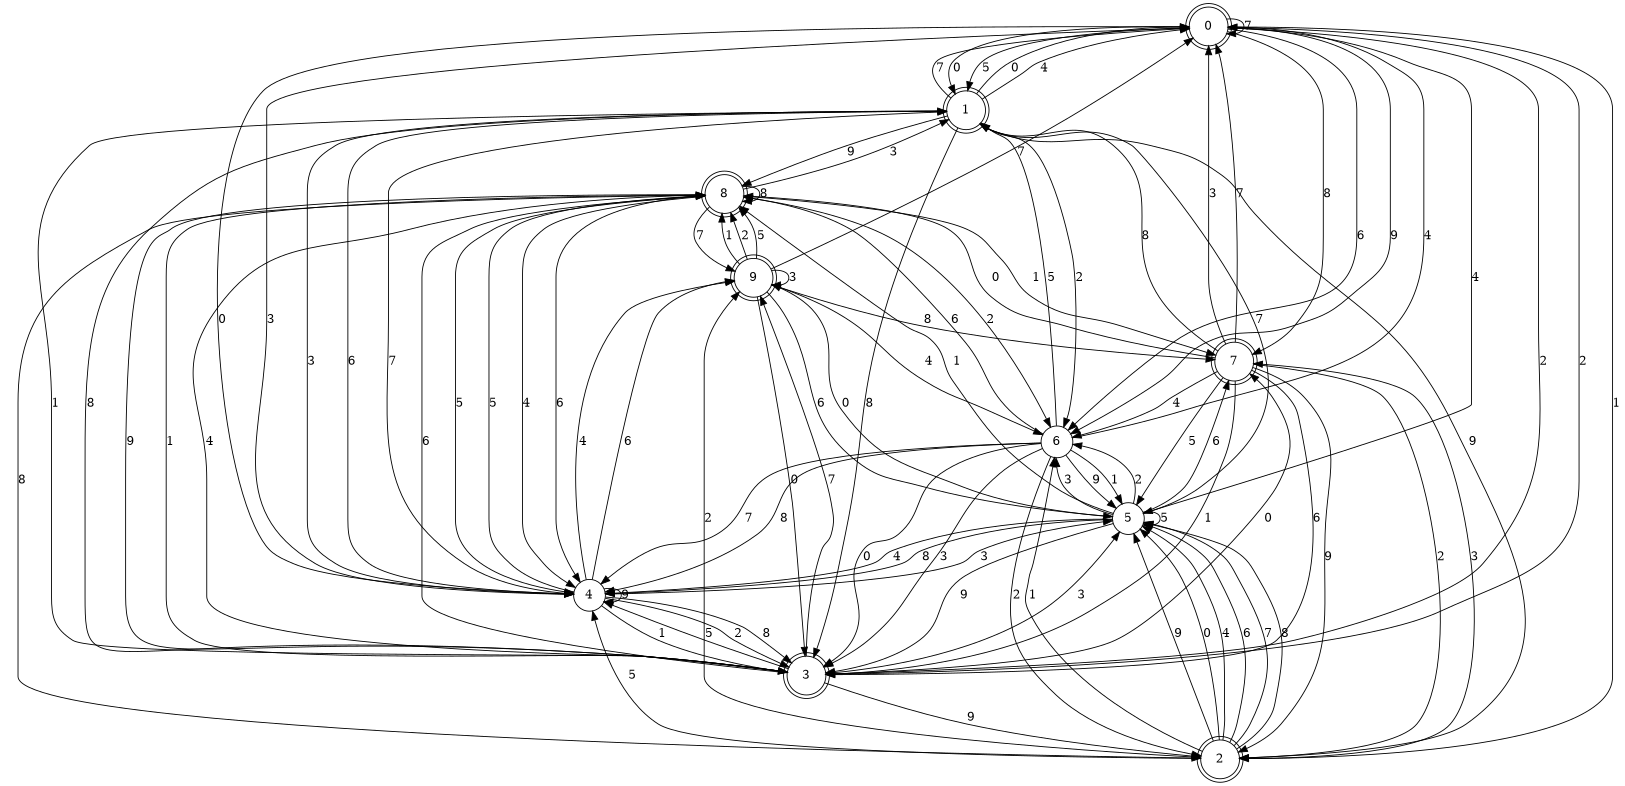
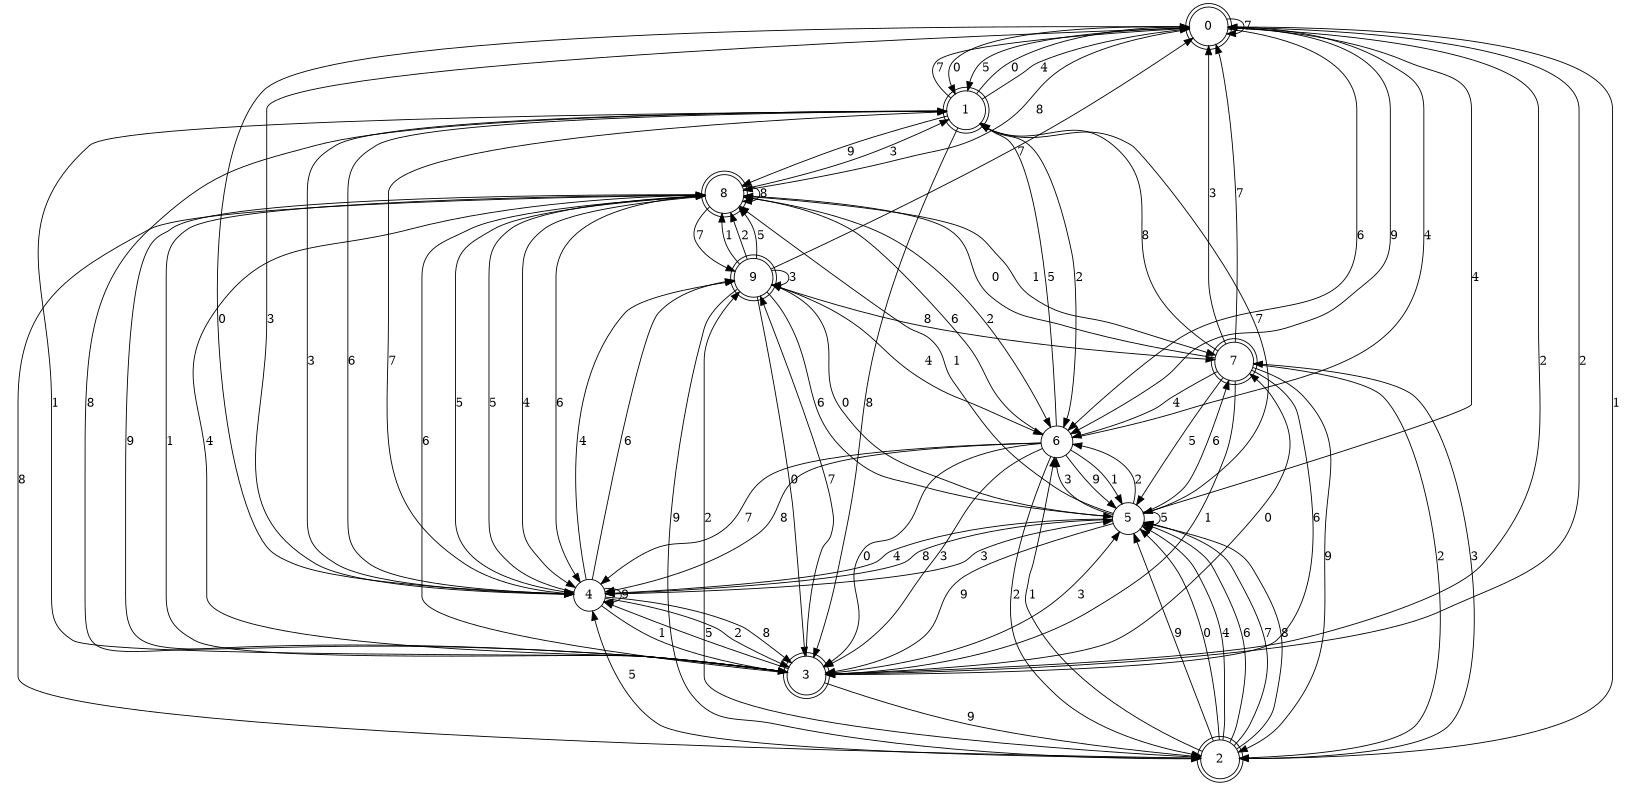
(1323, 177) -> (983, 135)
(1444, 407) -> (726, 718)
